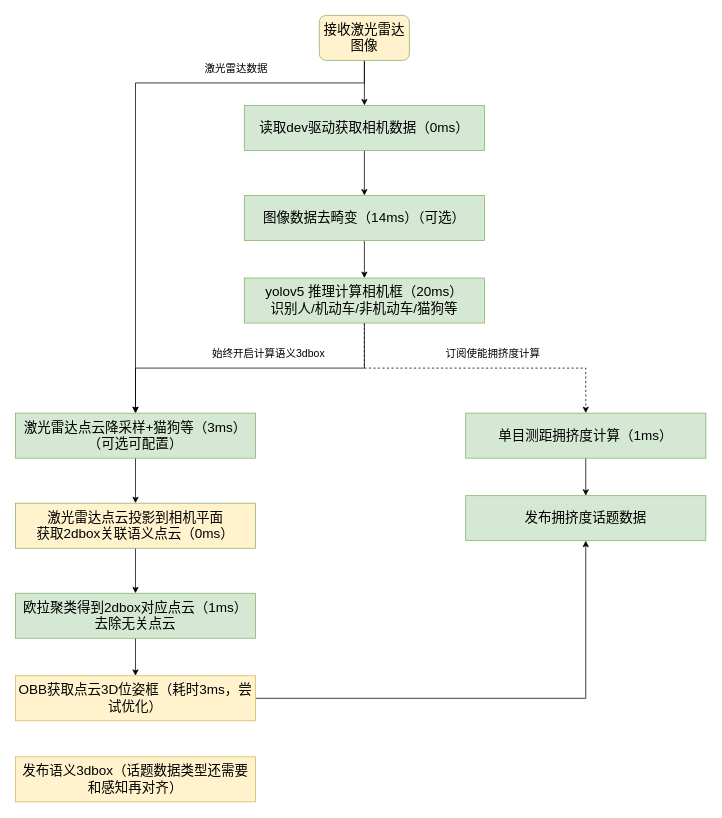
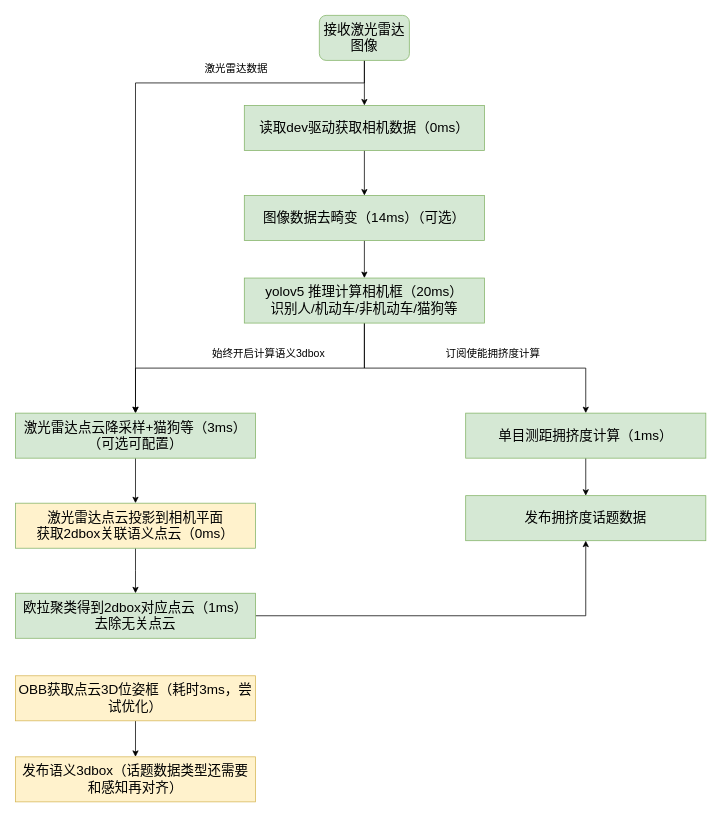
(364, 38) -> (364, 38)
(495, 368) -> (495, 368)
(135, 654) -> (419, 615)
(460, 698) -> (135, 735)
